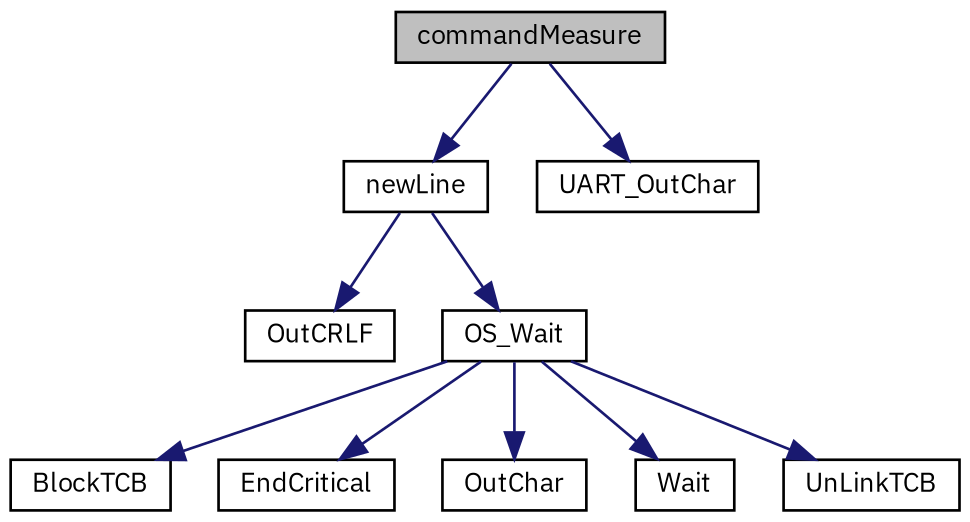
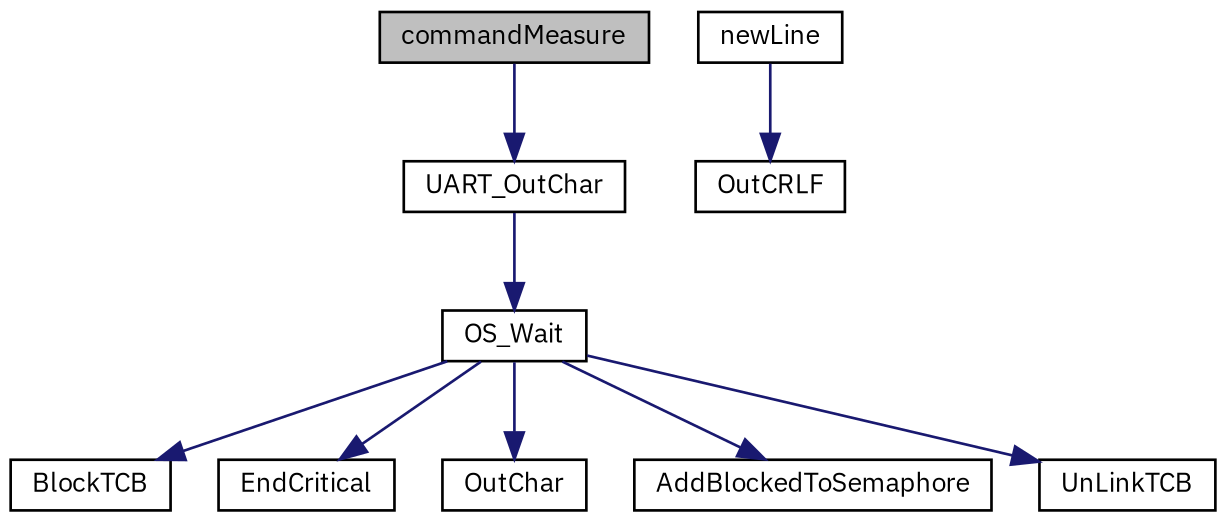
(481, 102) -> none
(457, 250) -> (514, 248)
(685, 485) -> (813, 485)
